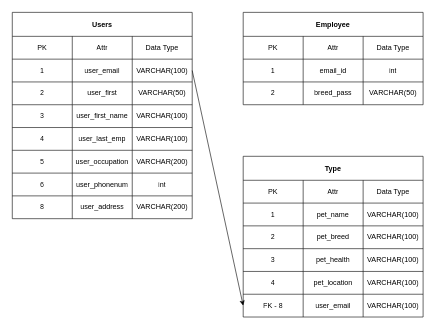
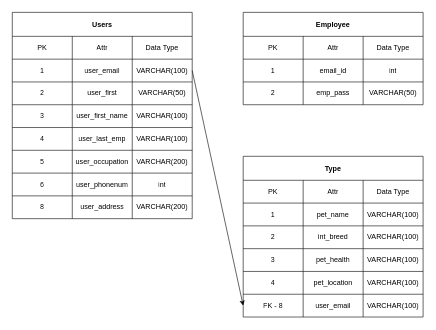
(333, 93) -> (333, 93)
(333, 237) -> (333, 237)
